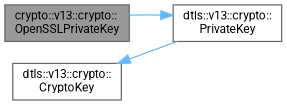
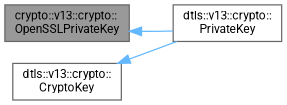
(145, 15) -> (157, 31)
